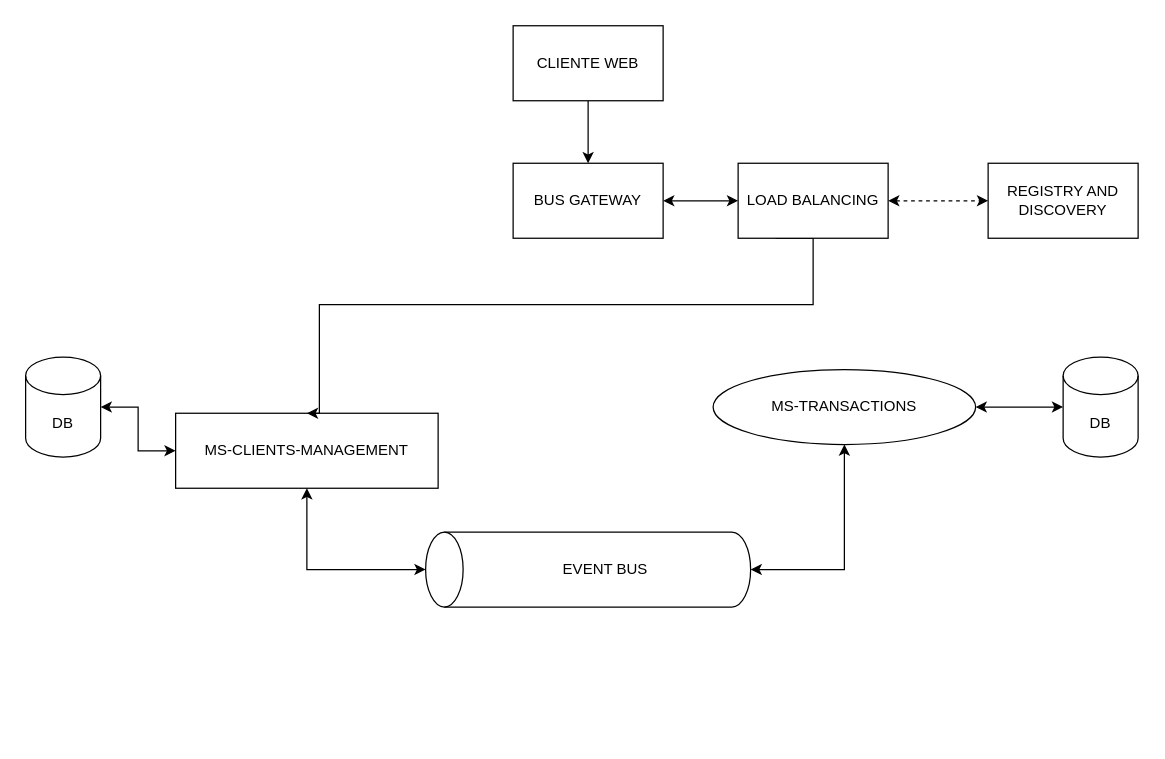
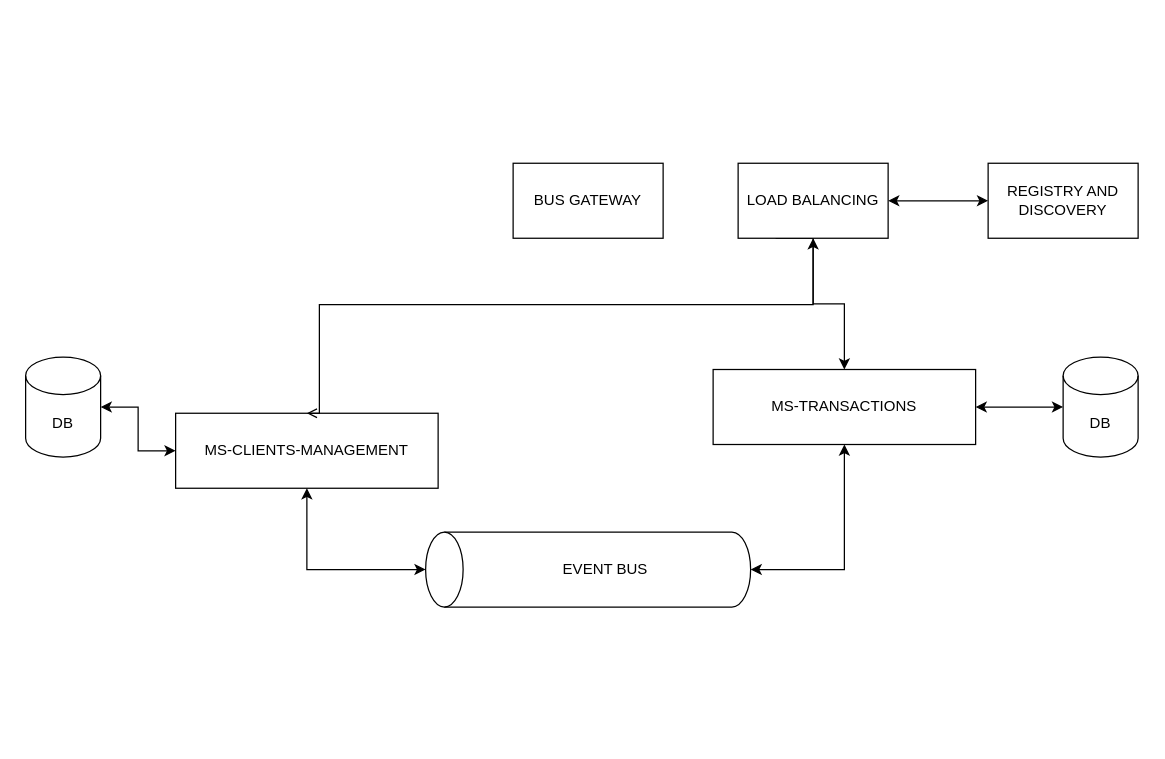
(588, 63) -> none
(588, 128) -> none
(700, 201) -> none
(939, 201) -> (939, 201)
none -> (844, 318)
(844, 407) -> (844, 407)
(319, 410) -> (318, 413)
